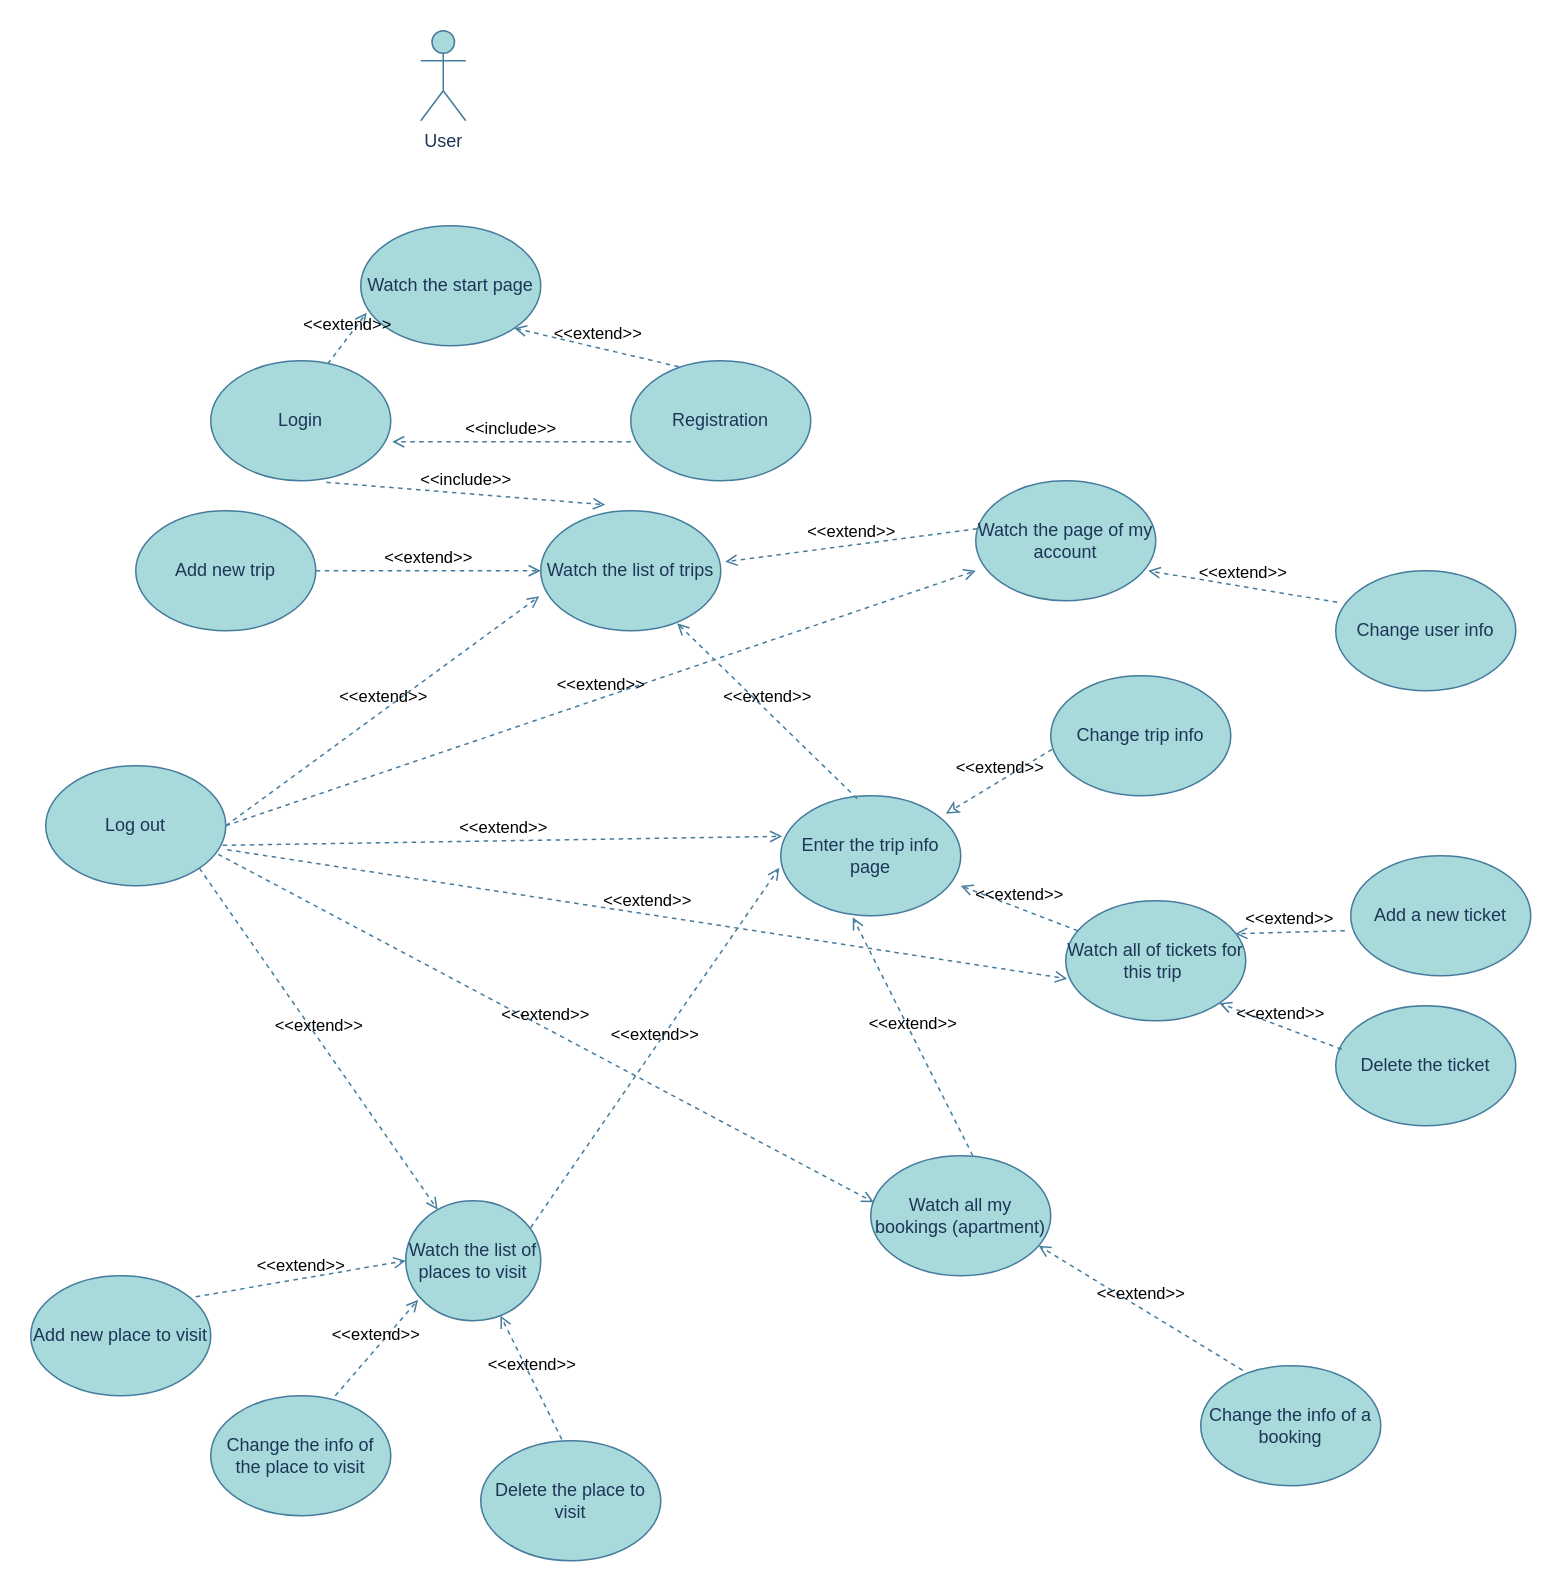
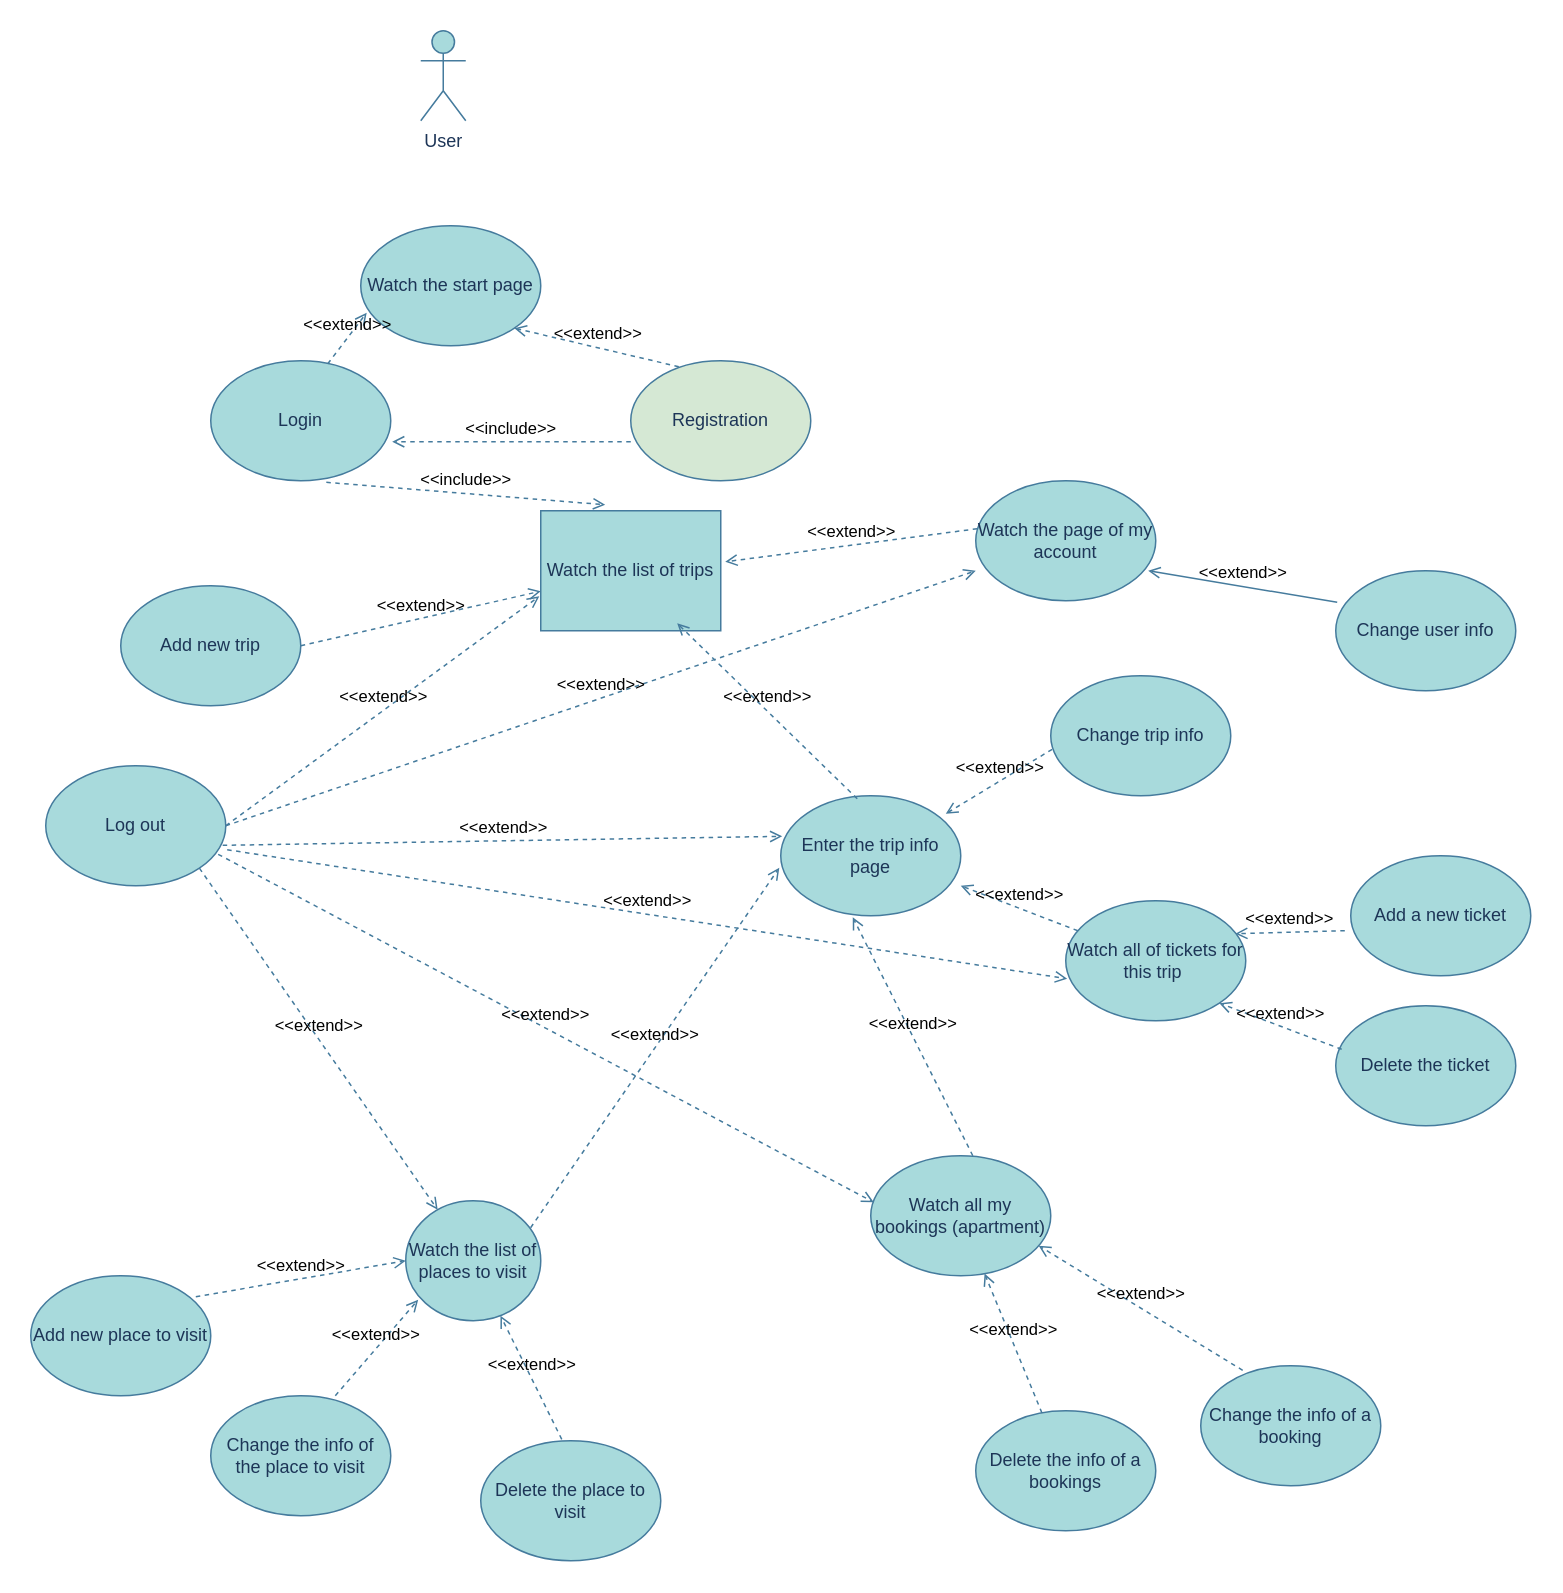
(721, 421) -> (721, 421)
(226, 571) -> (211, 646)
(631, 571) -> (631, 571)
(1243, 587) -> (1243, 587)
(956, 808) -> (953, 809)
none -> (1014, 1345)
none -> (1066, 1471)
